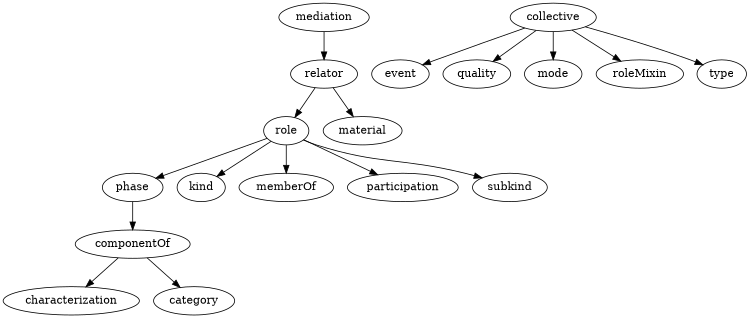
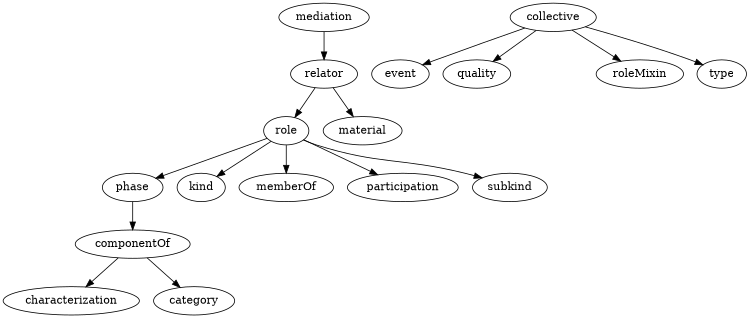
(553, 74) -> none
